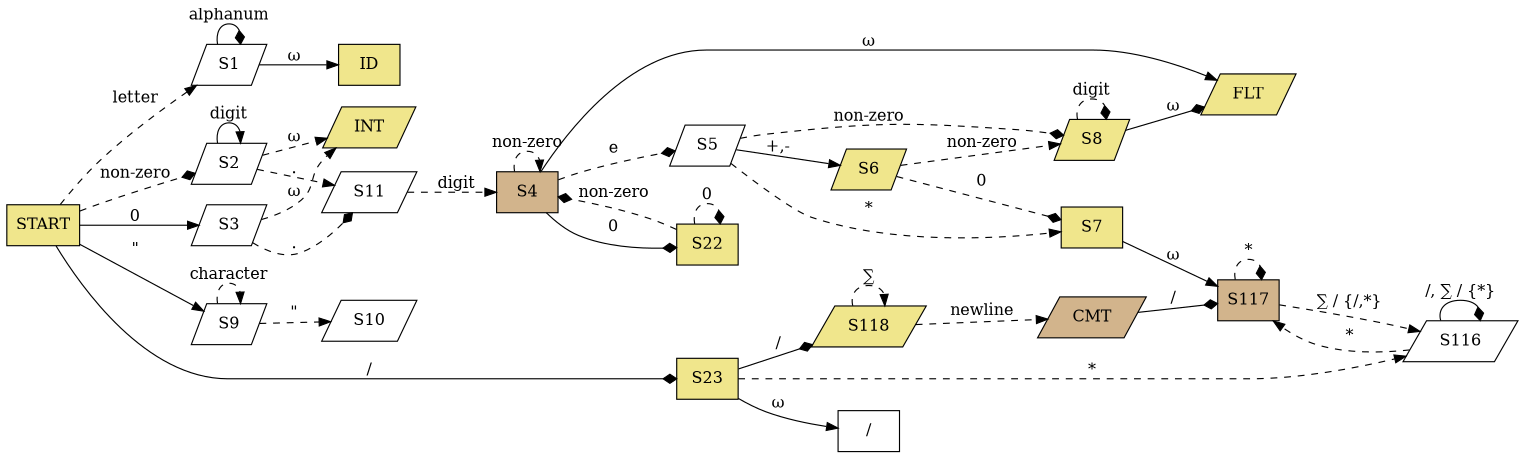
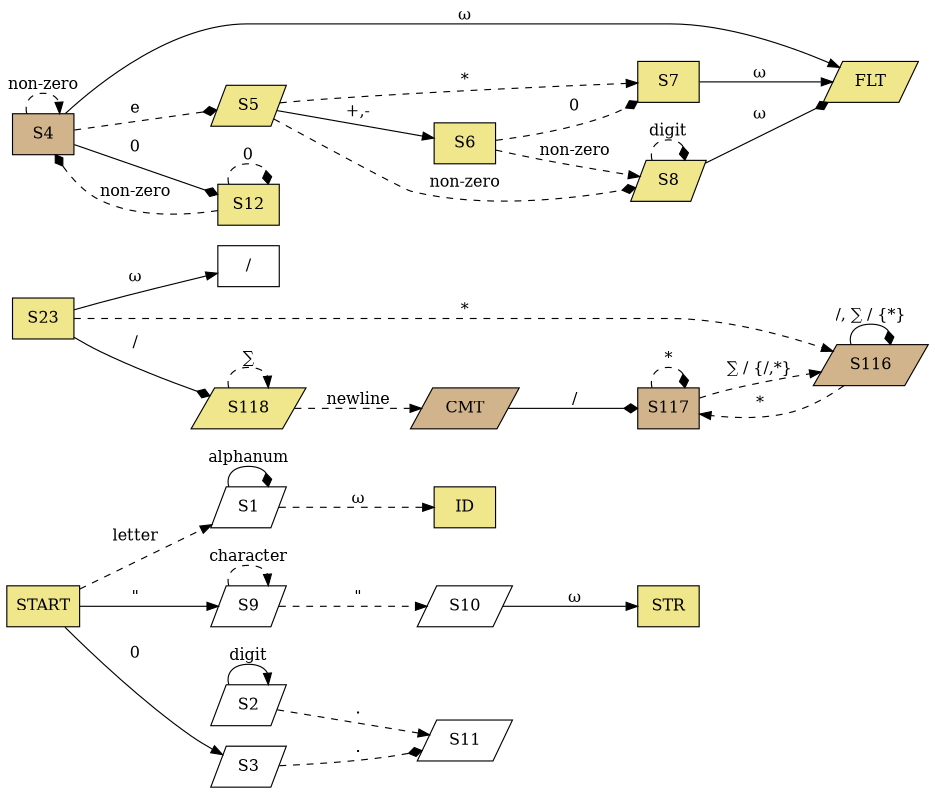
(293, 65) -> (351, 507)
(369, 127) -> none
(707, 146) -> (249, 106)
(869, 169) -> (465, 143)
(446, 192) -> none
(131, 193) -> none
(707, 245) -> (249, 205)
(1165, 261) -> (760, 82)
(1460, 341) -> (871, 365)
(332, 379) -> none
none -> (668, 606)
